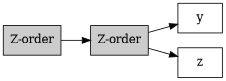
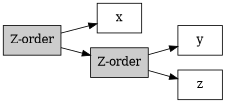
none -> (119, 18)
